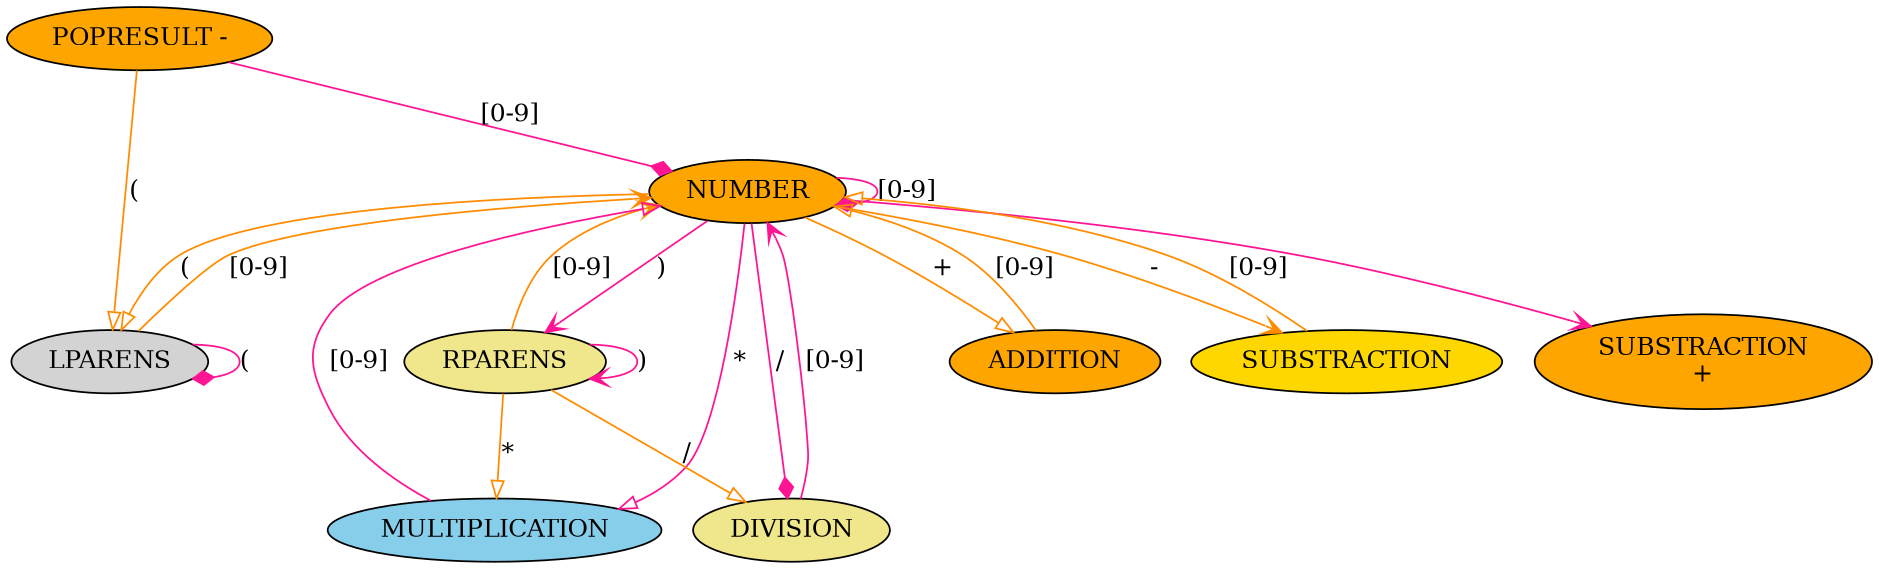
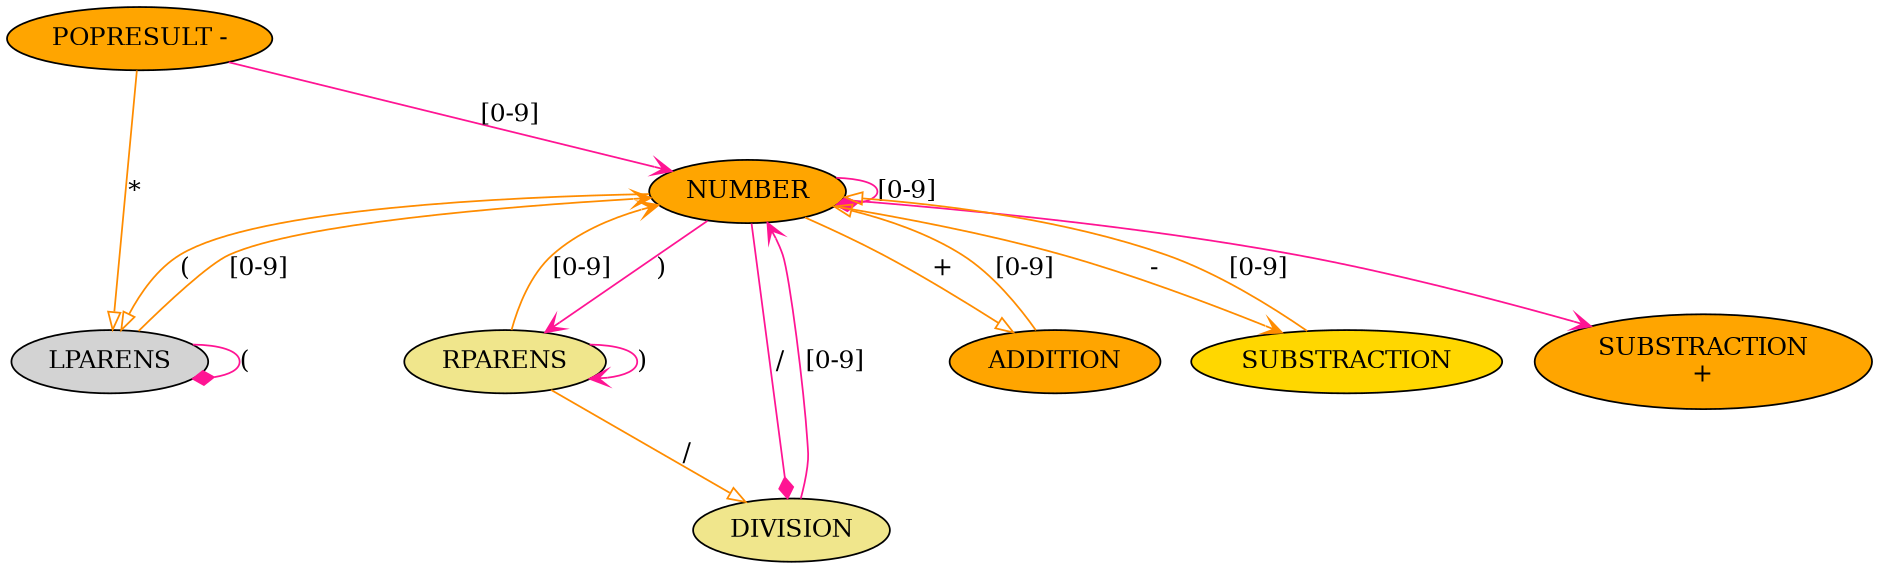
(442, 115) -> (442, 115)
(134, 192) -> (134, 192)
(495, 530) -> none
